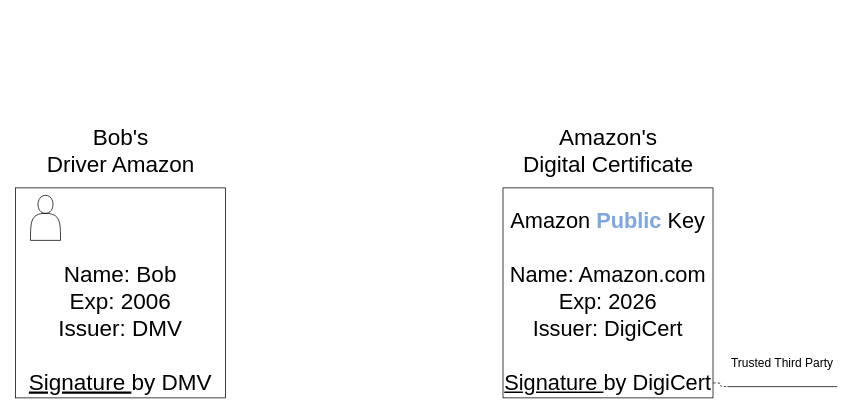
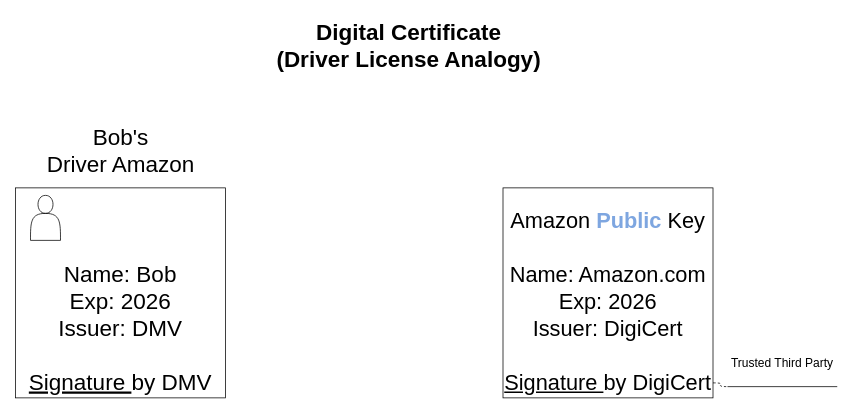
none -> (408, 45)
(608, 150) -> none
(120, 342) -> (120, 342)
